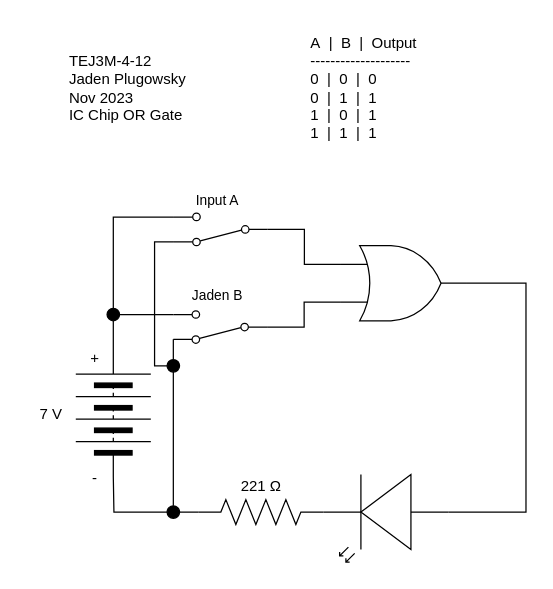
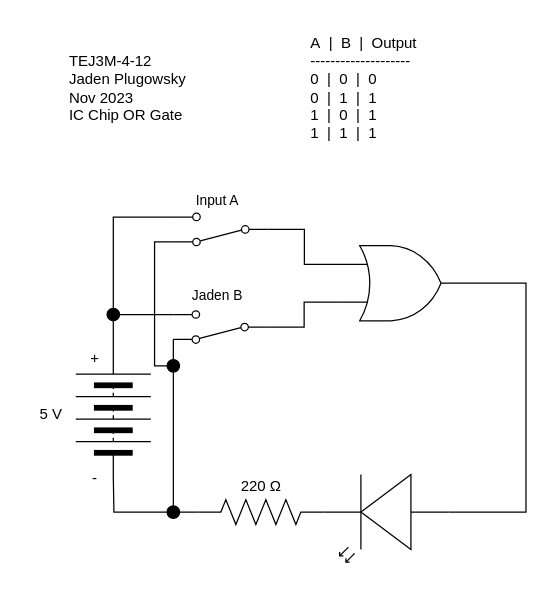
(51, 414) -> (51, 414)
(261, 487) -> (261, 487)
